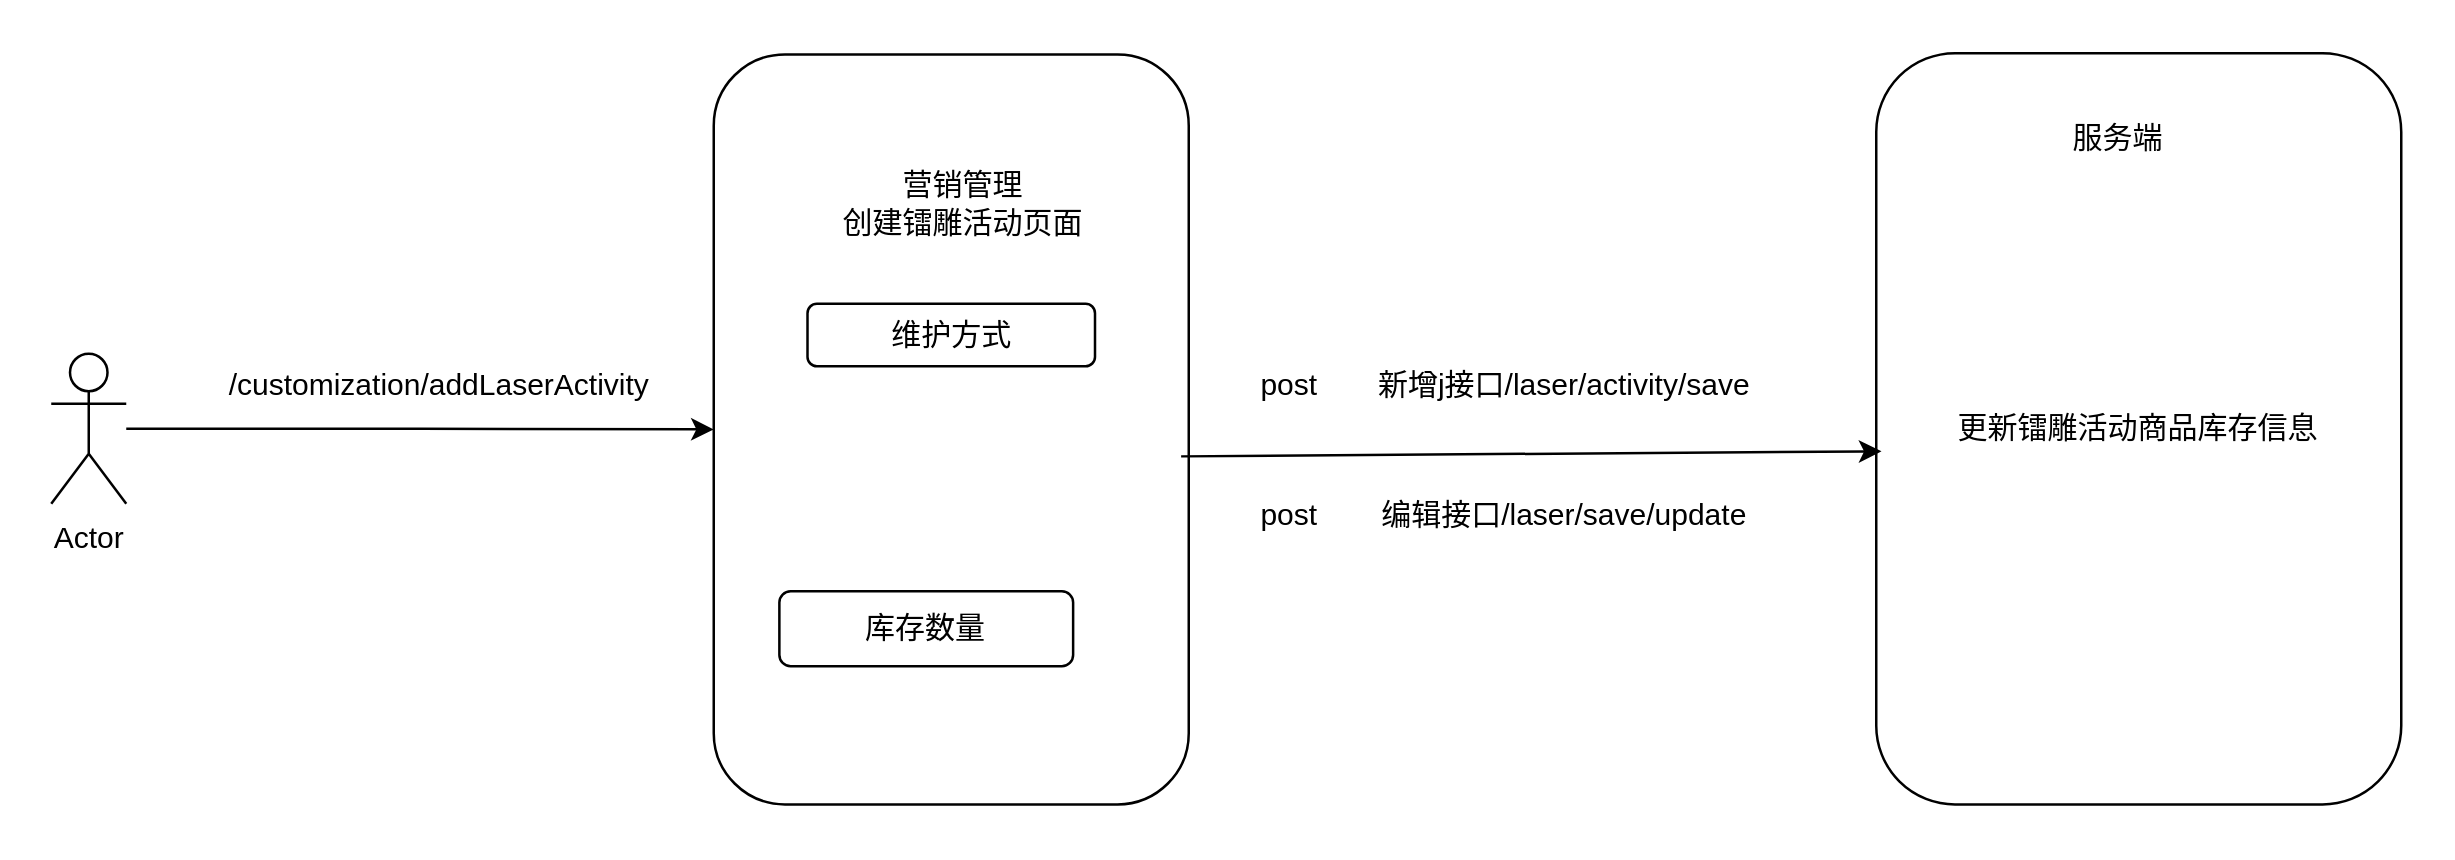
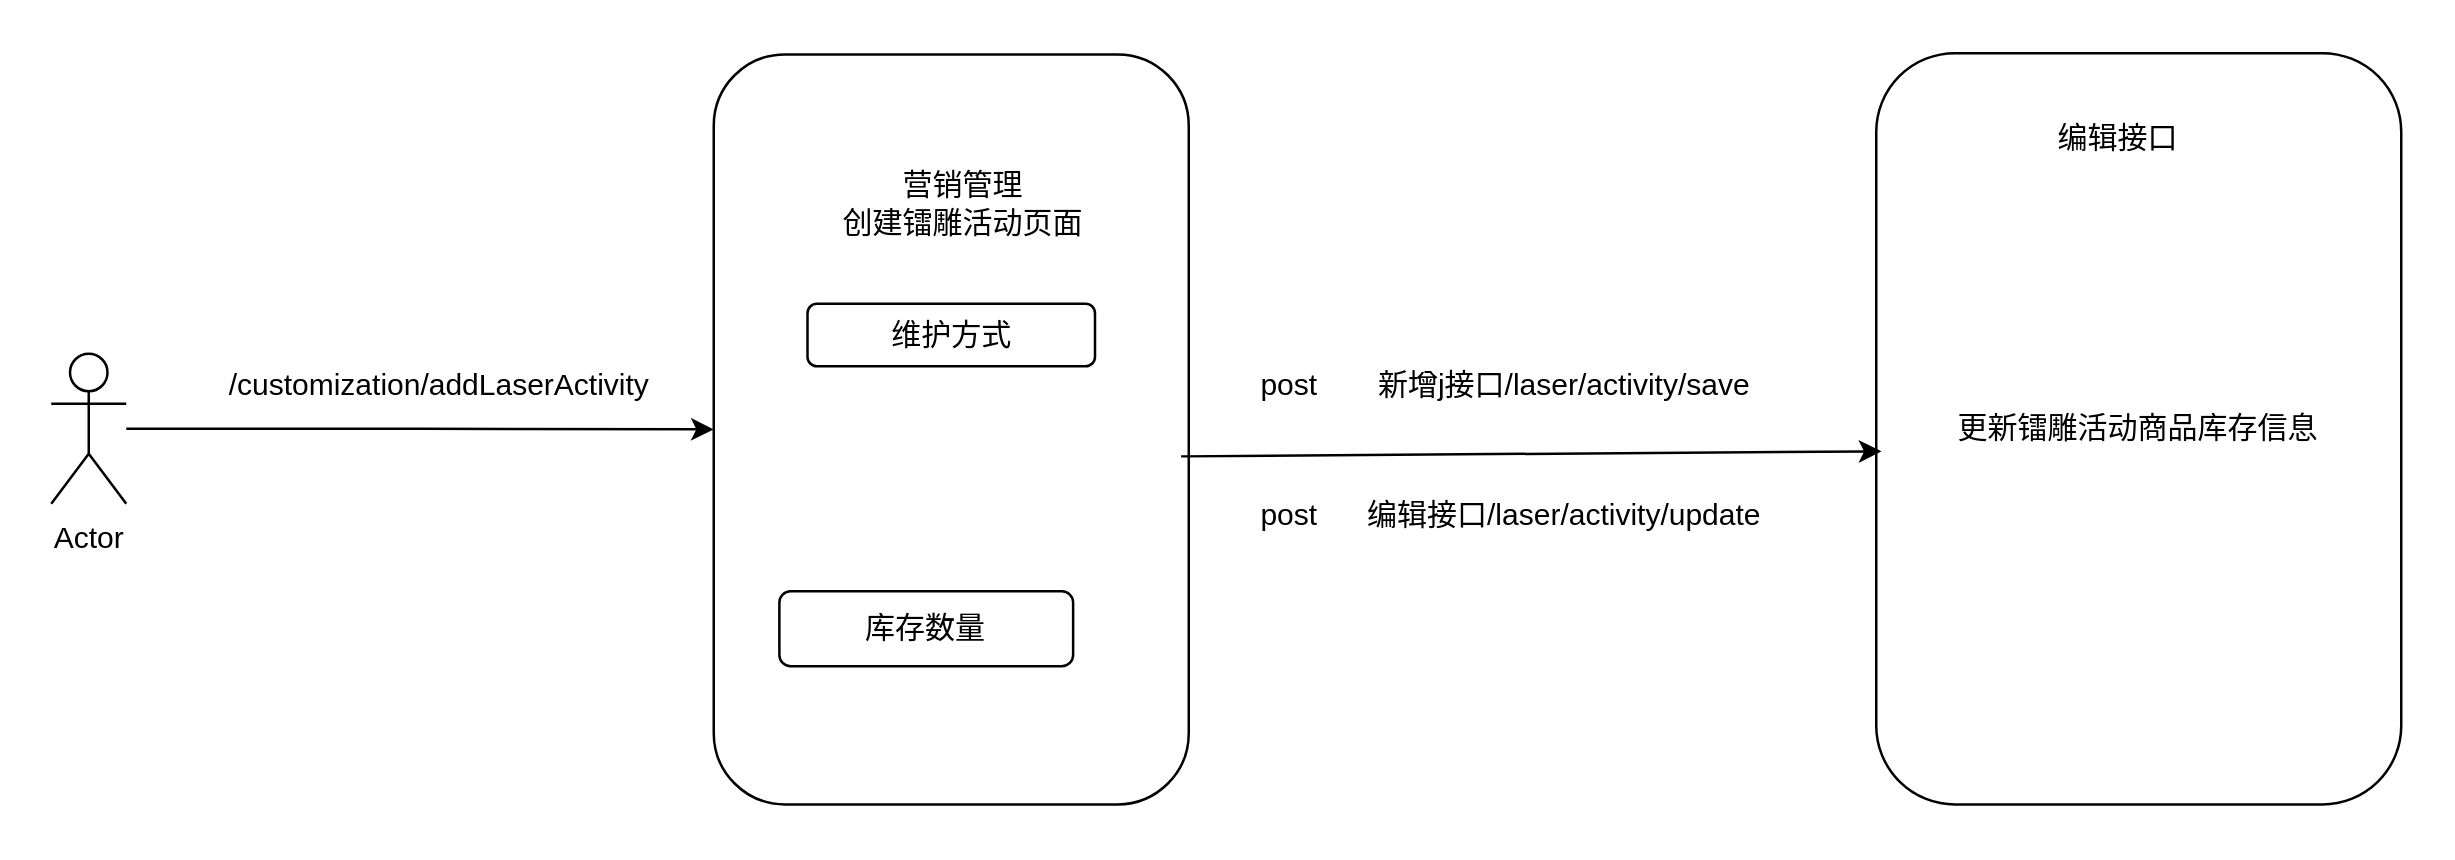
(2119, 139) -> (2119, 139)
(1565, 516) -> (1565, 516)
